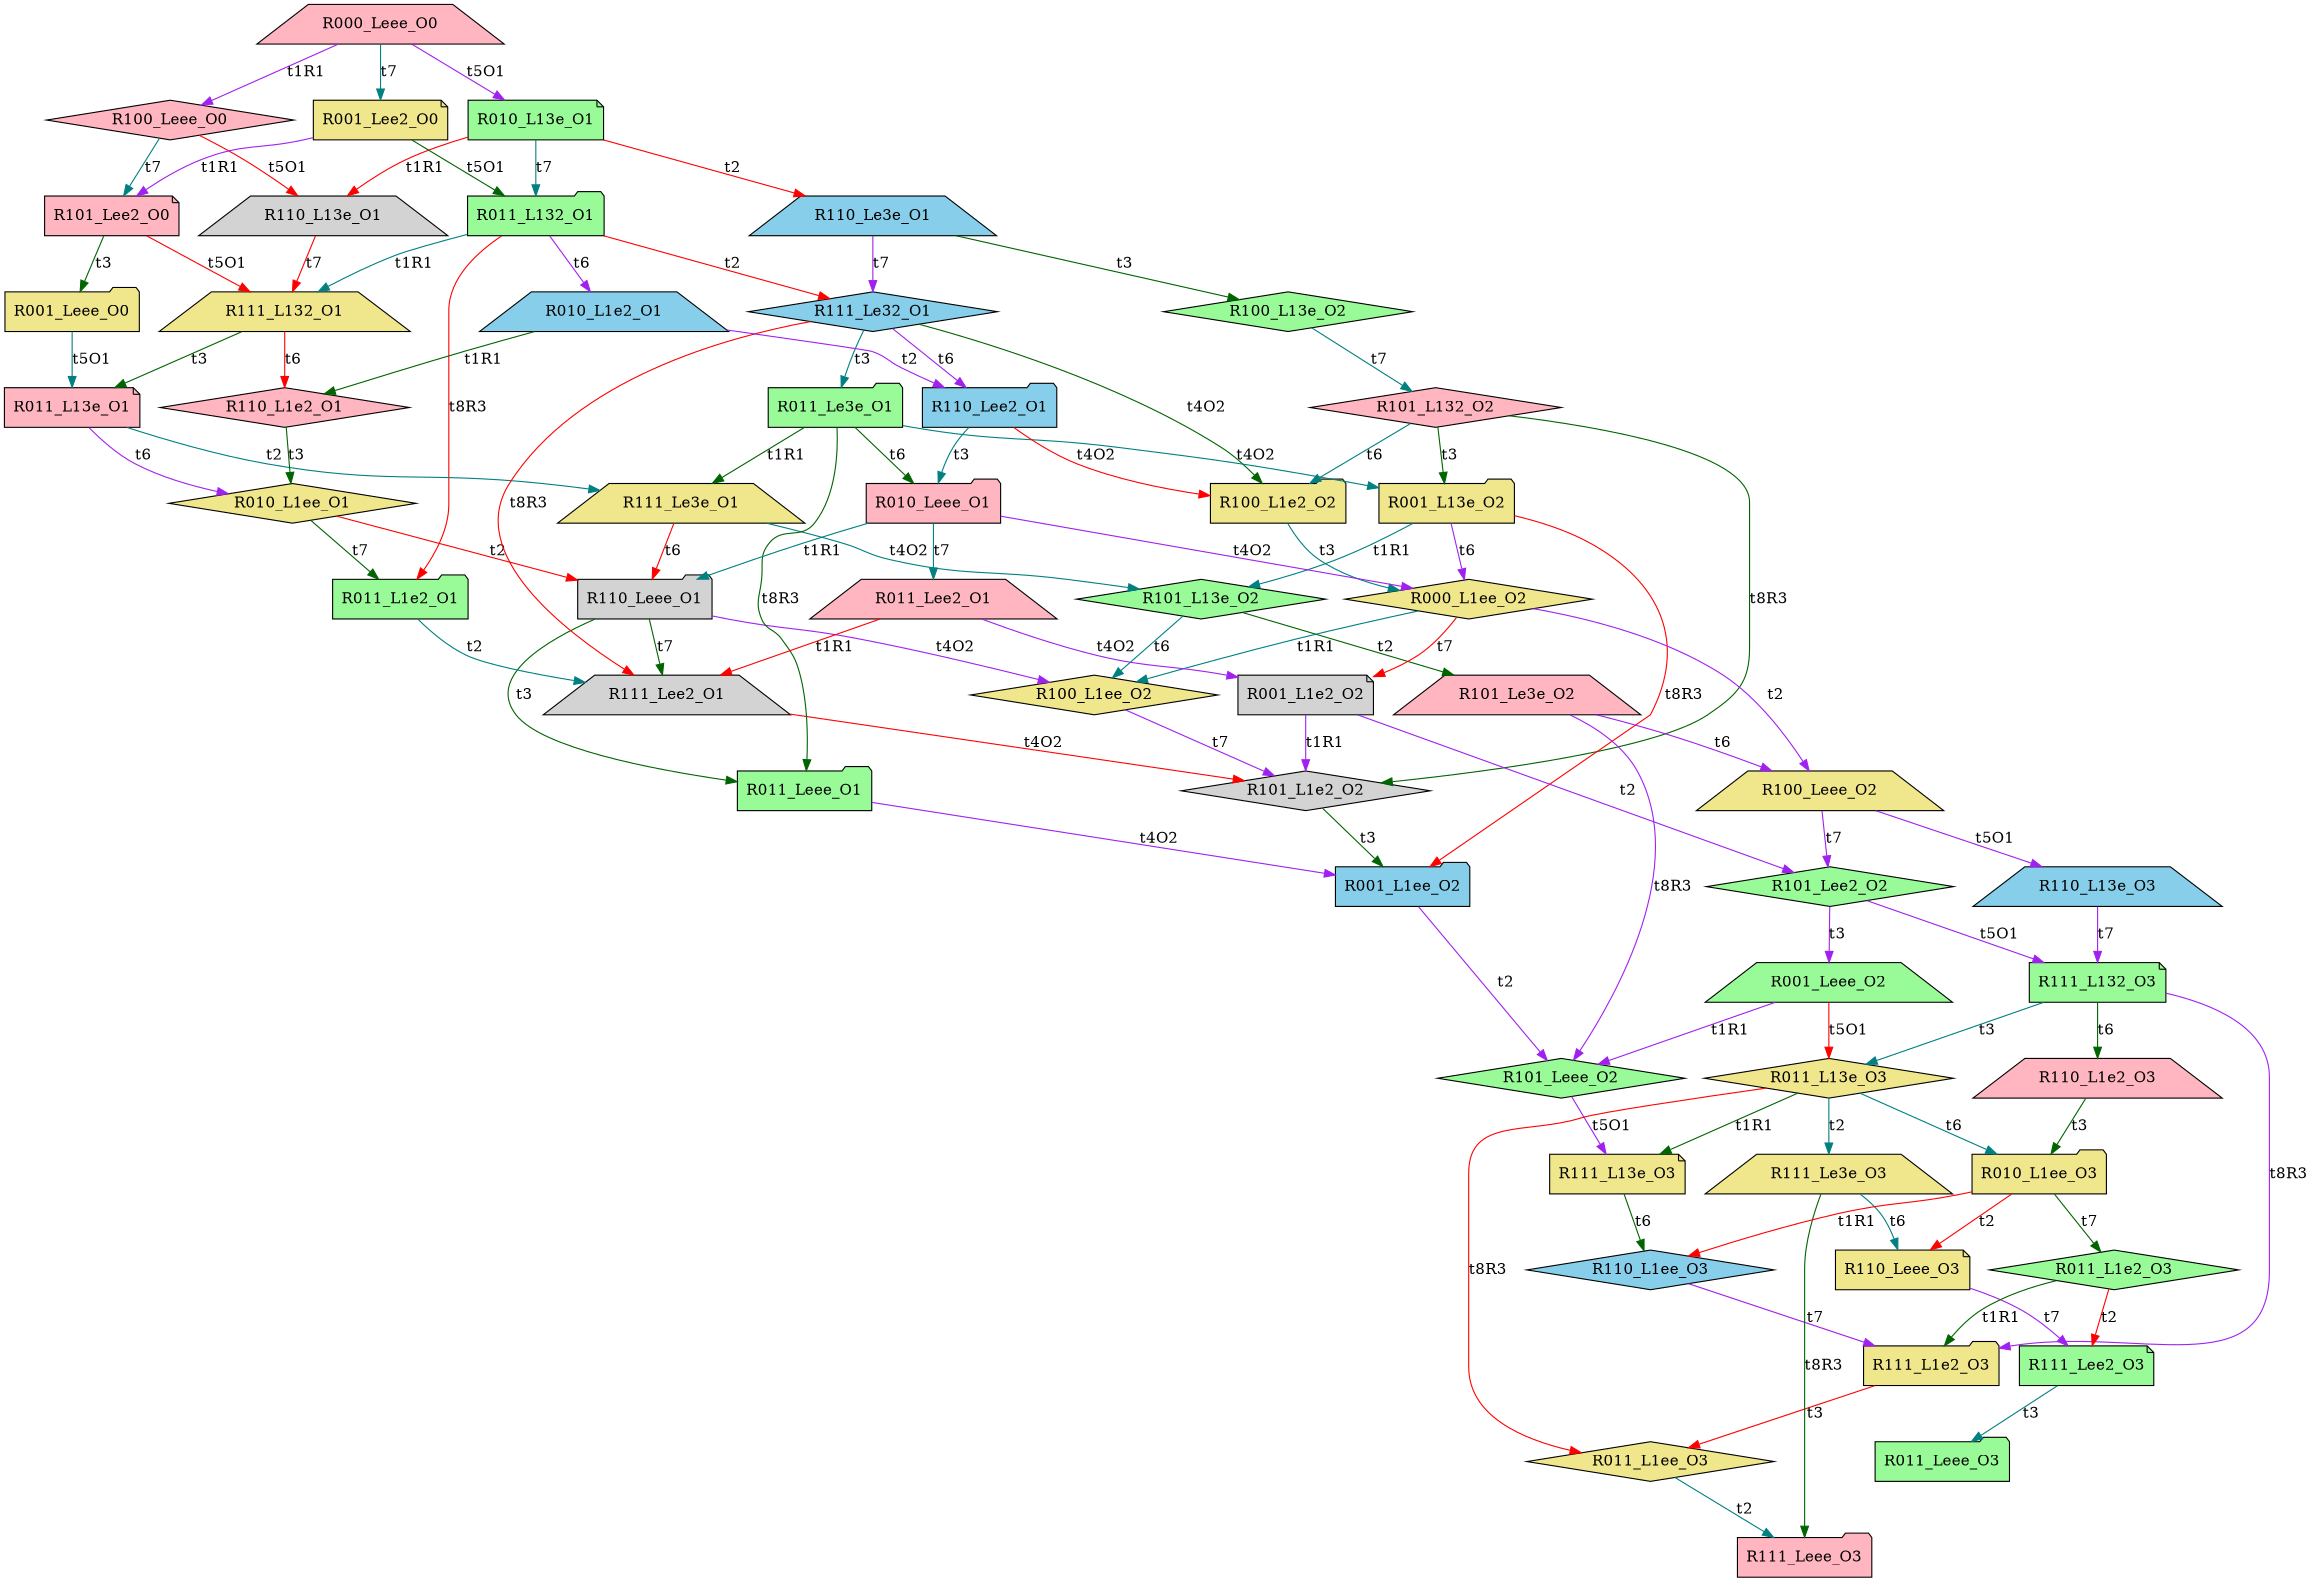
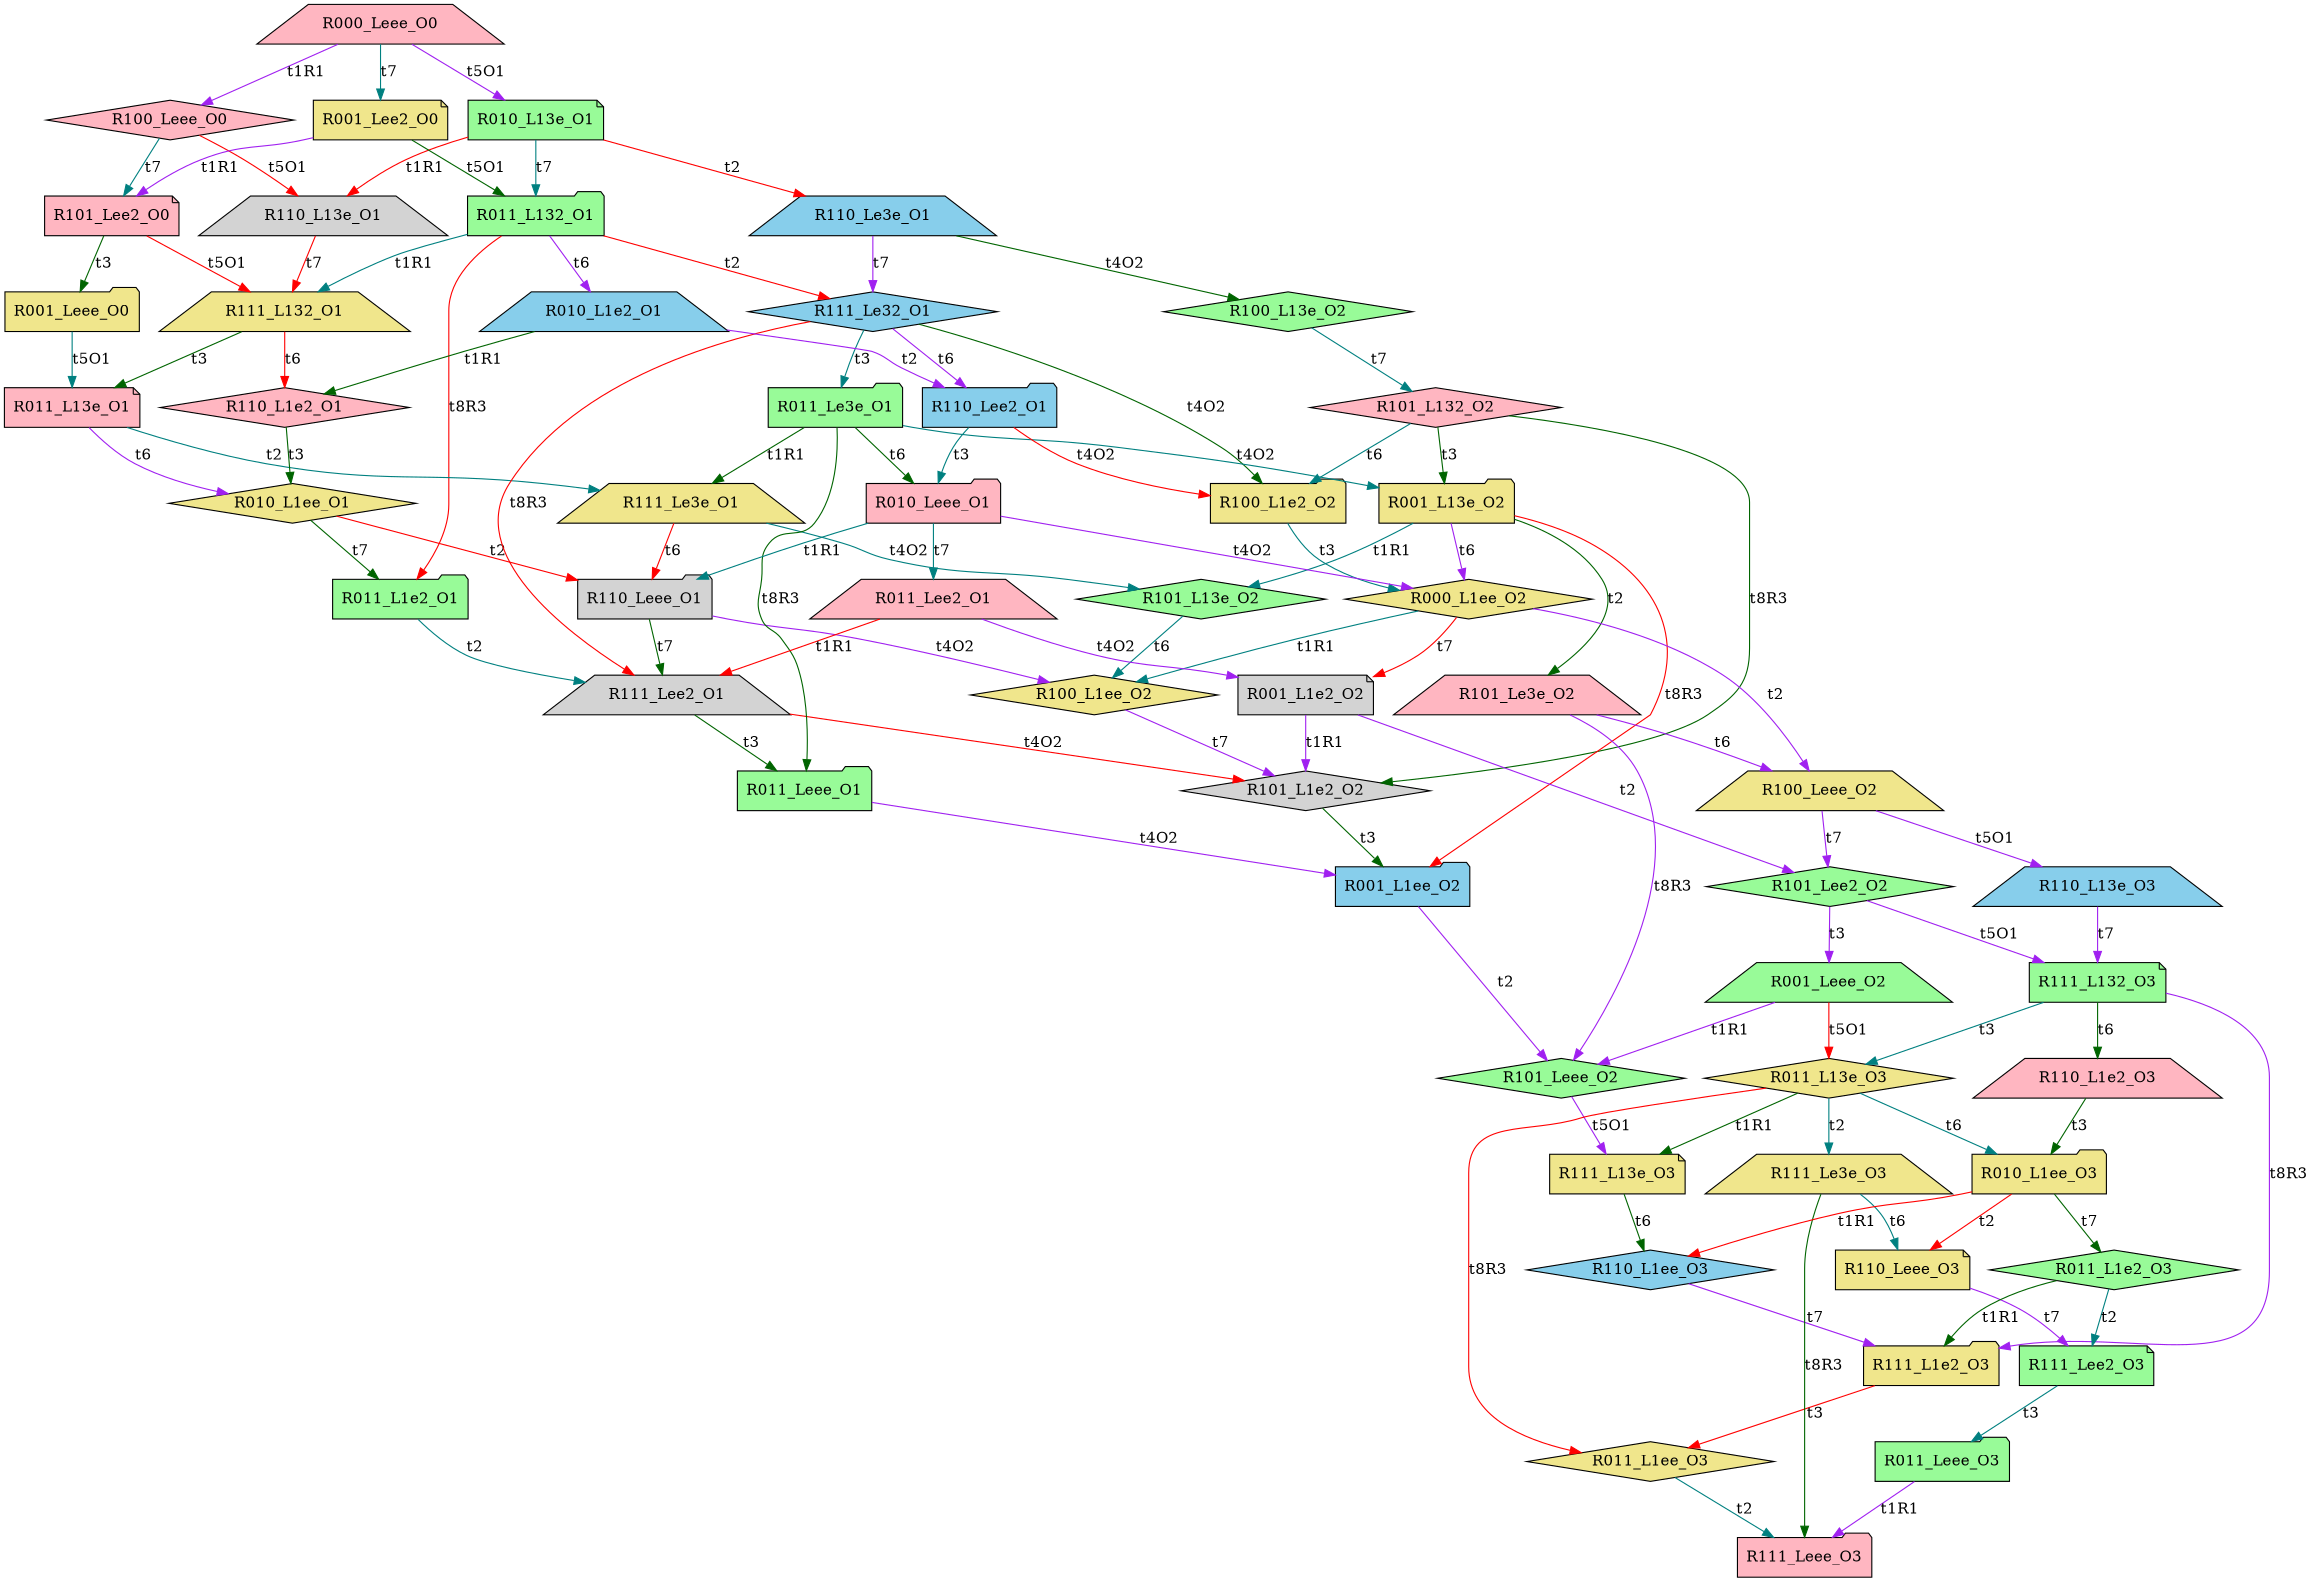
(1125, 264) -> (1125, 264)
(1343, 642) -> (1602, 580)
(549, 738) -> (731, 740)
(2102, 1312) -> (2102, 1312)
none -> (1878, 1506)
